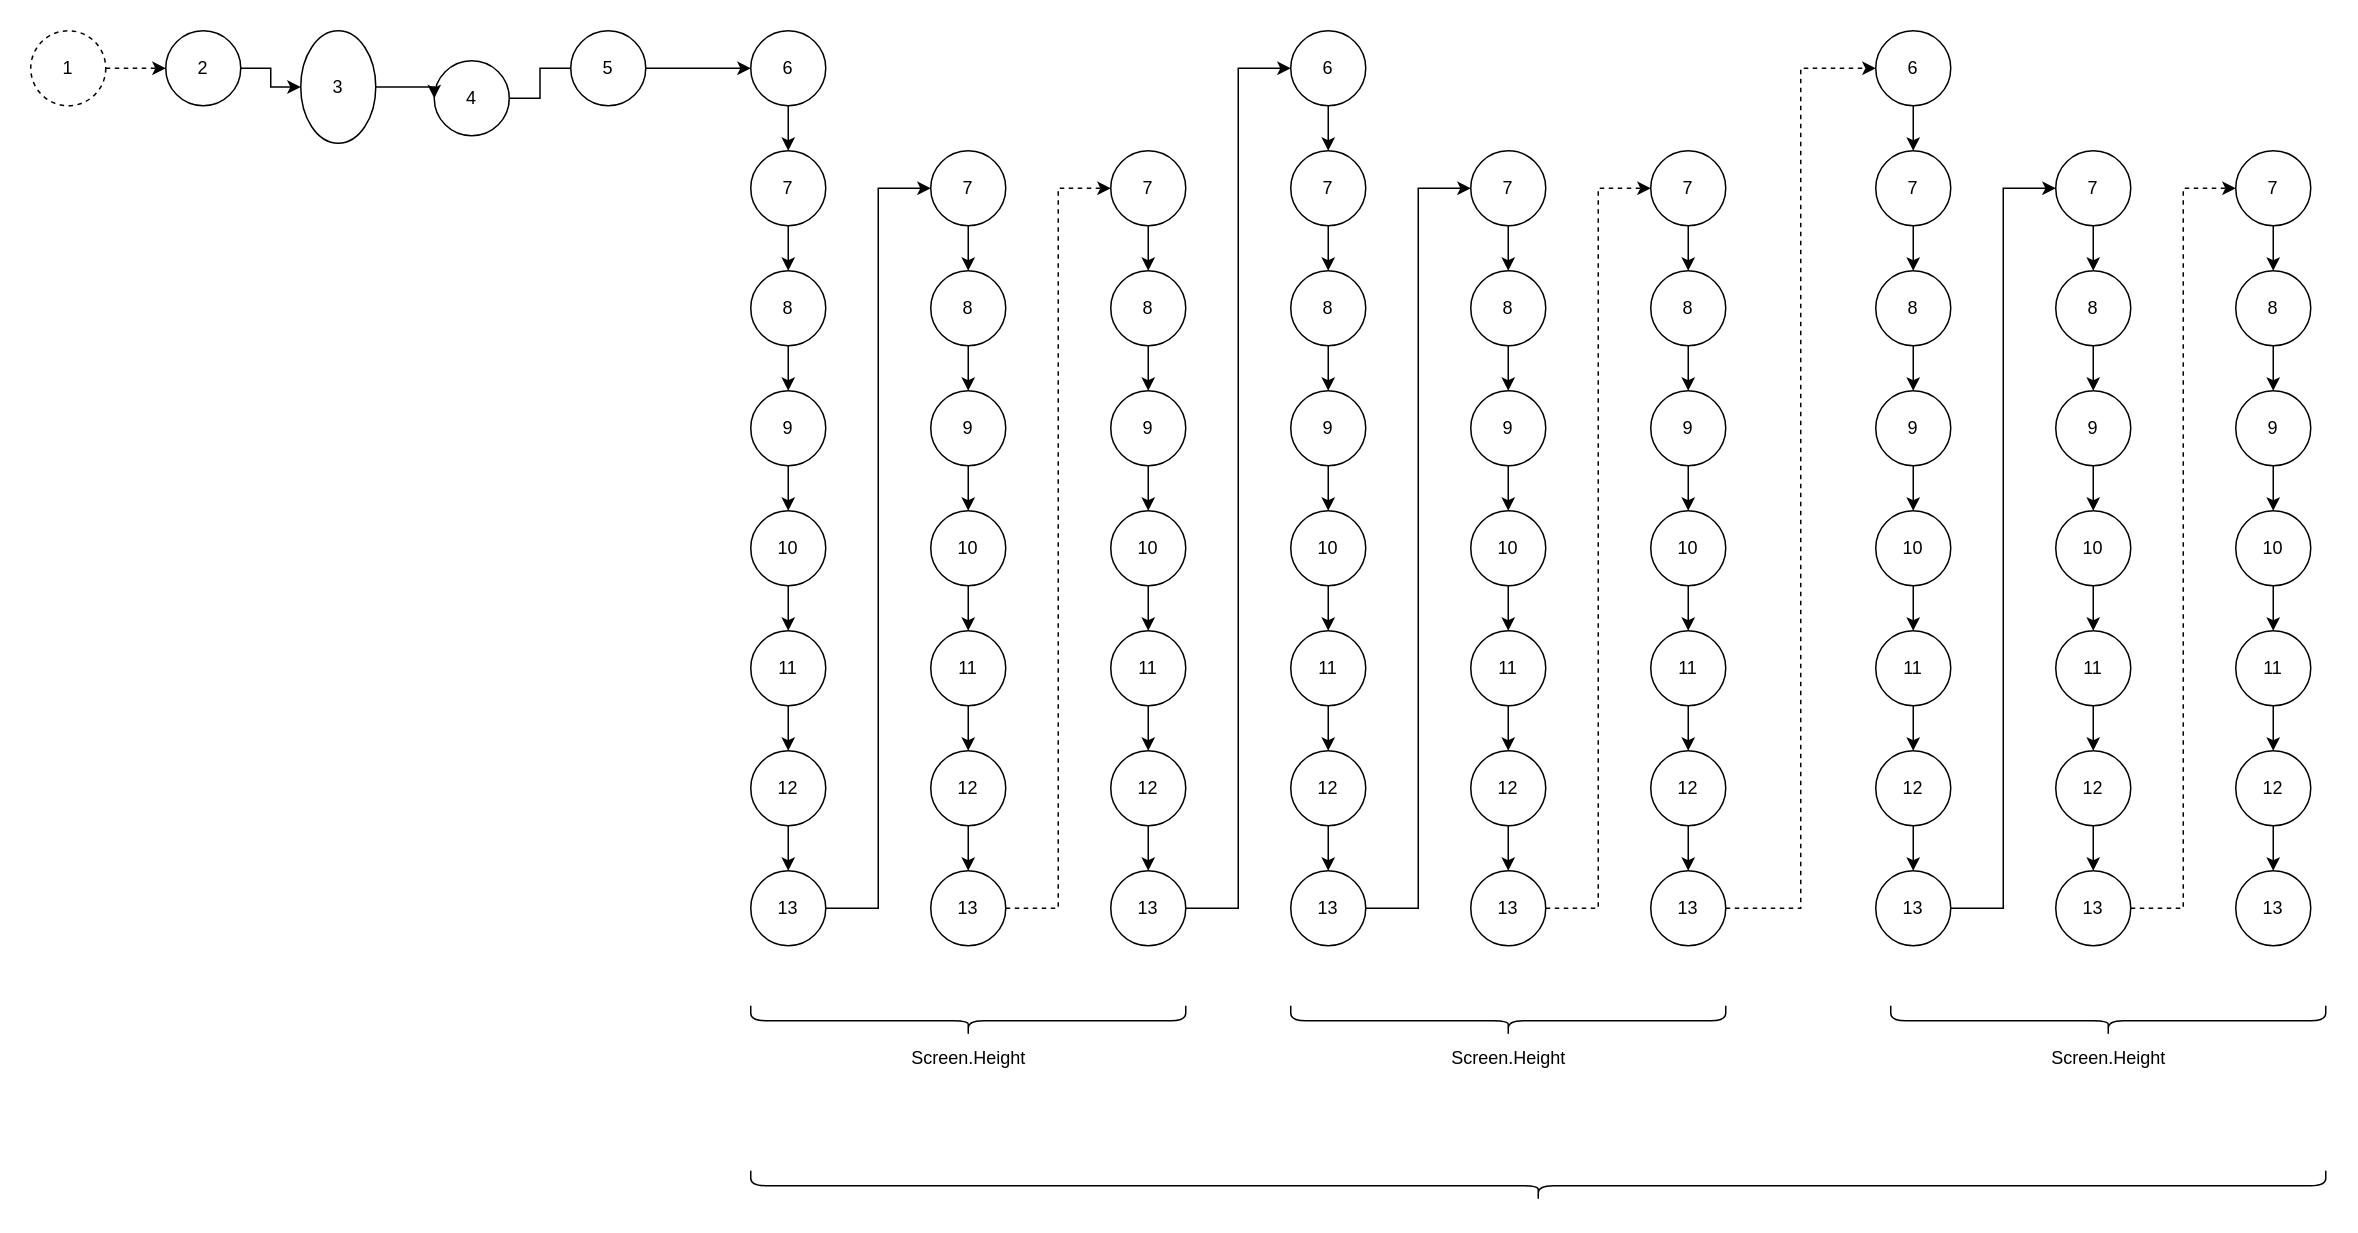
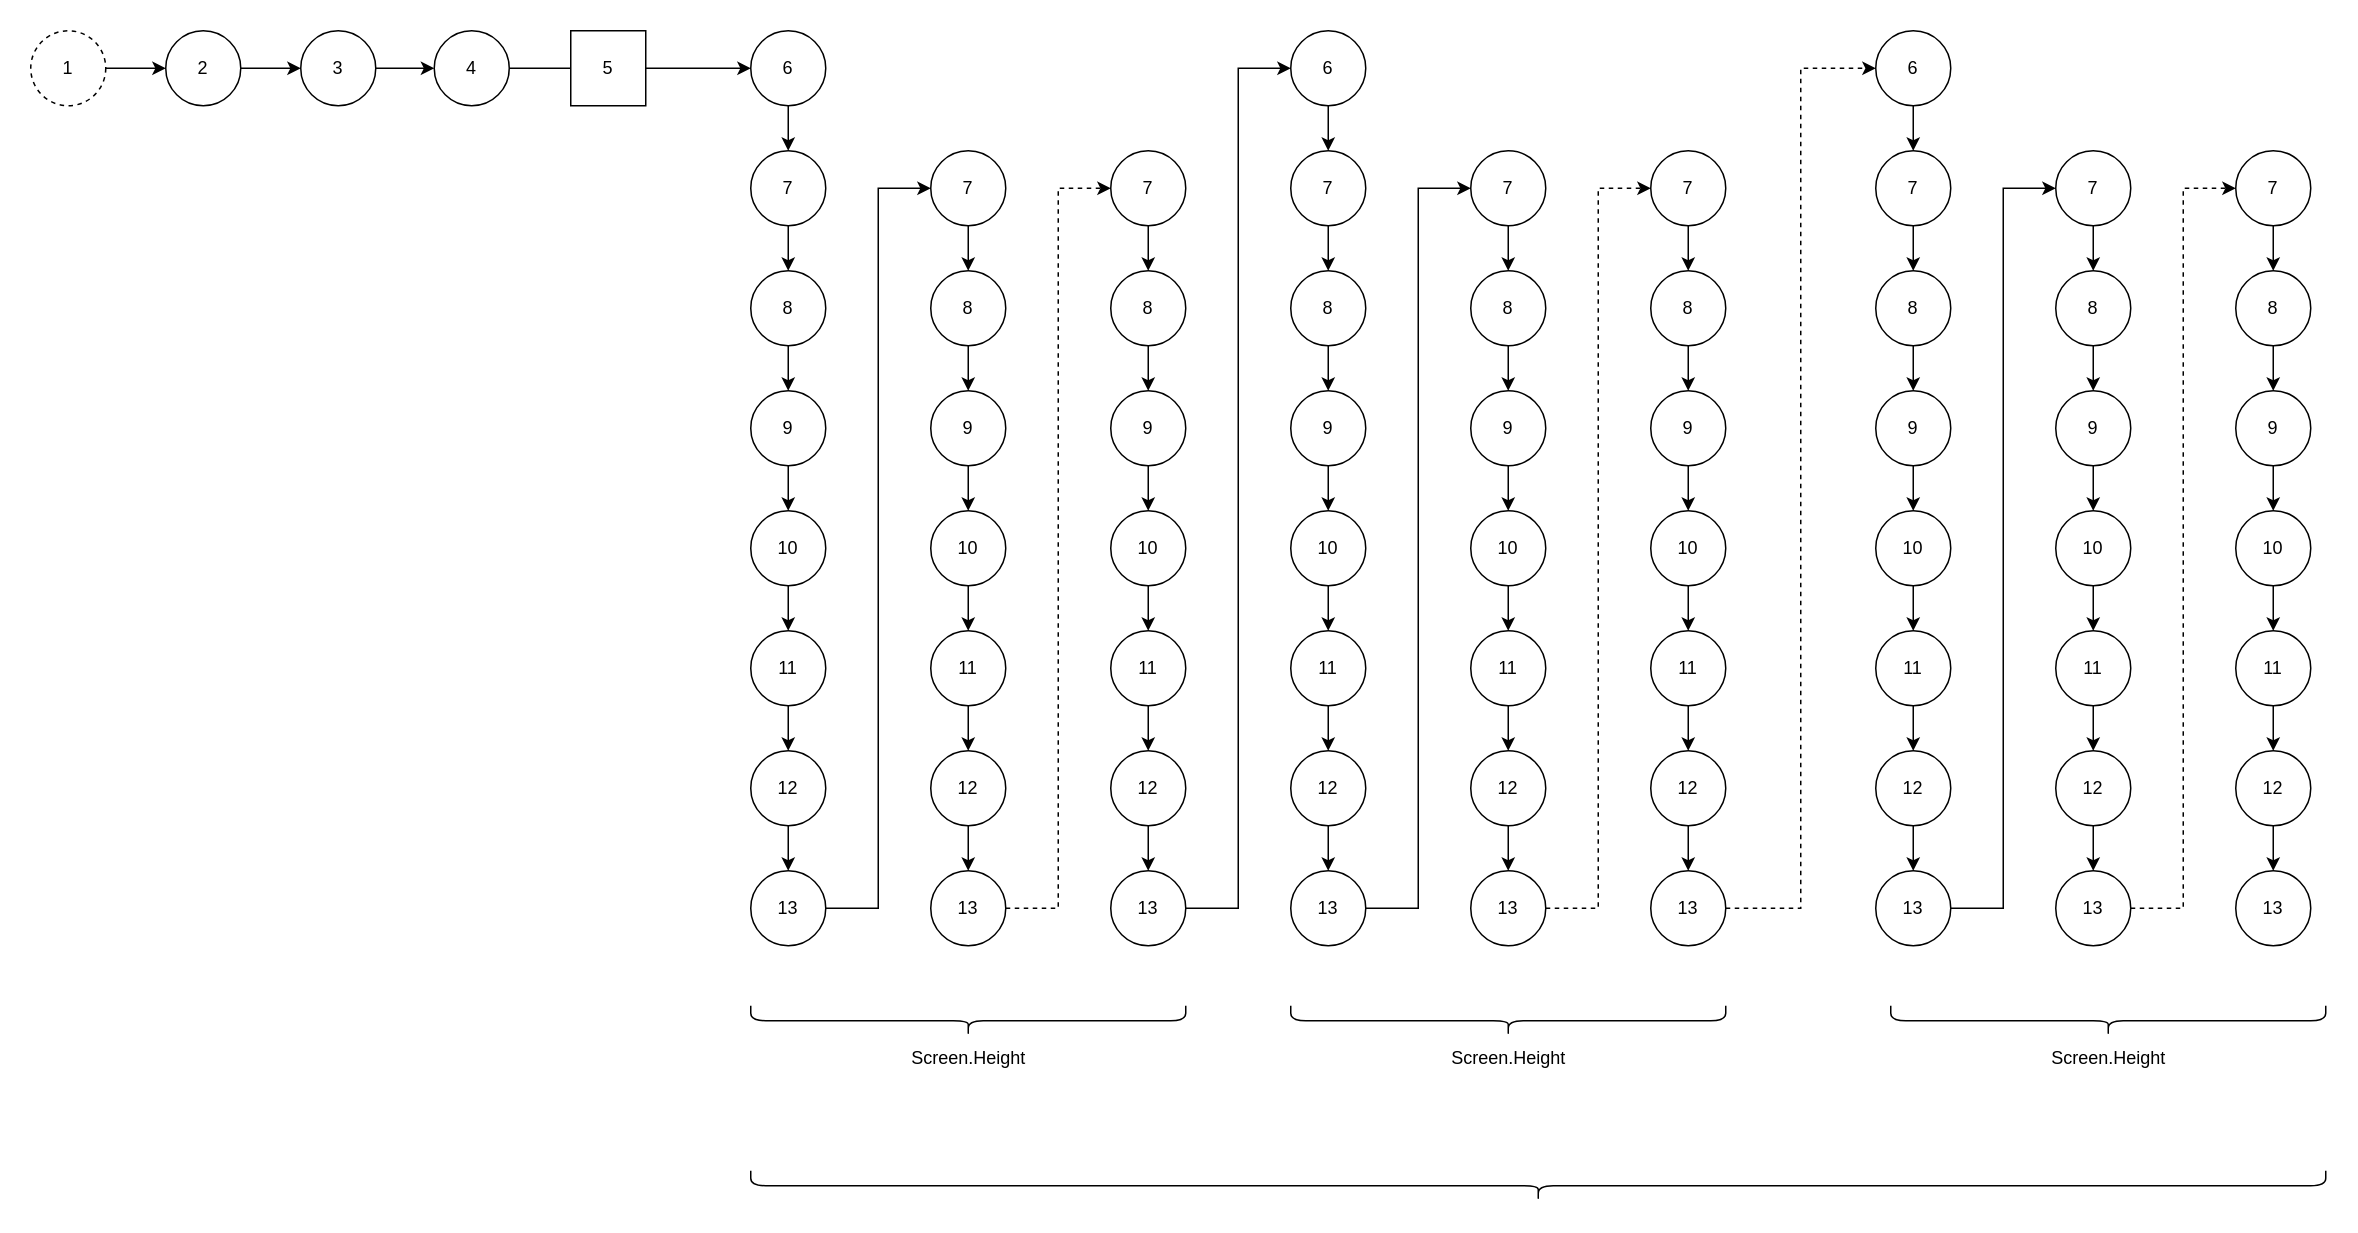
(130, 68) -> (130, 68)
(608, 68) -> (608, 68)
(338, 87) -> (338, 68)
(472, 98) -> (472, 68)
